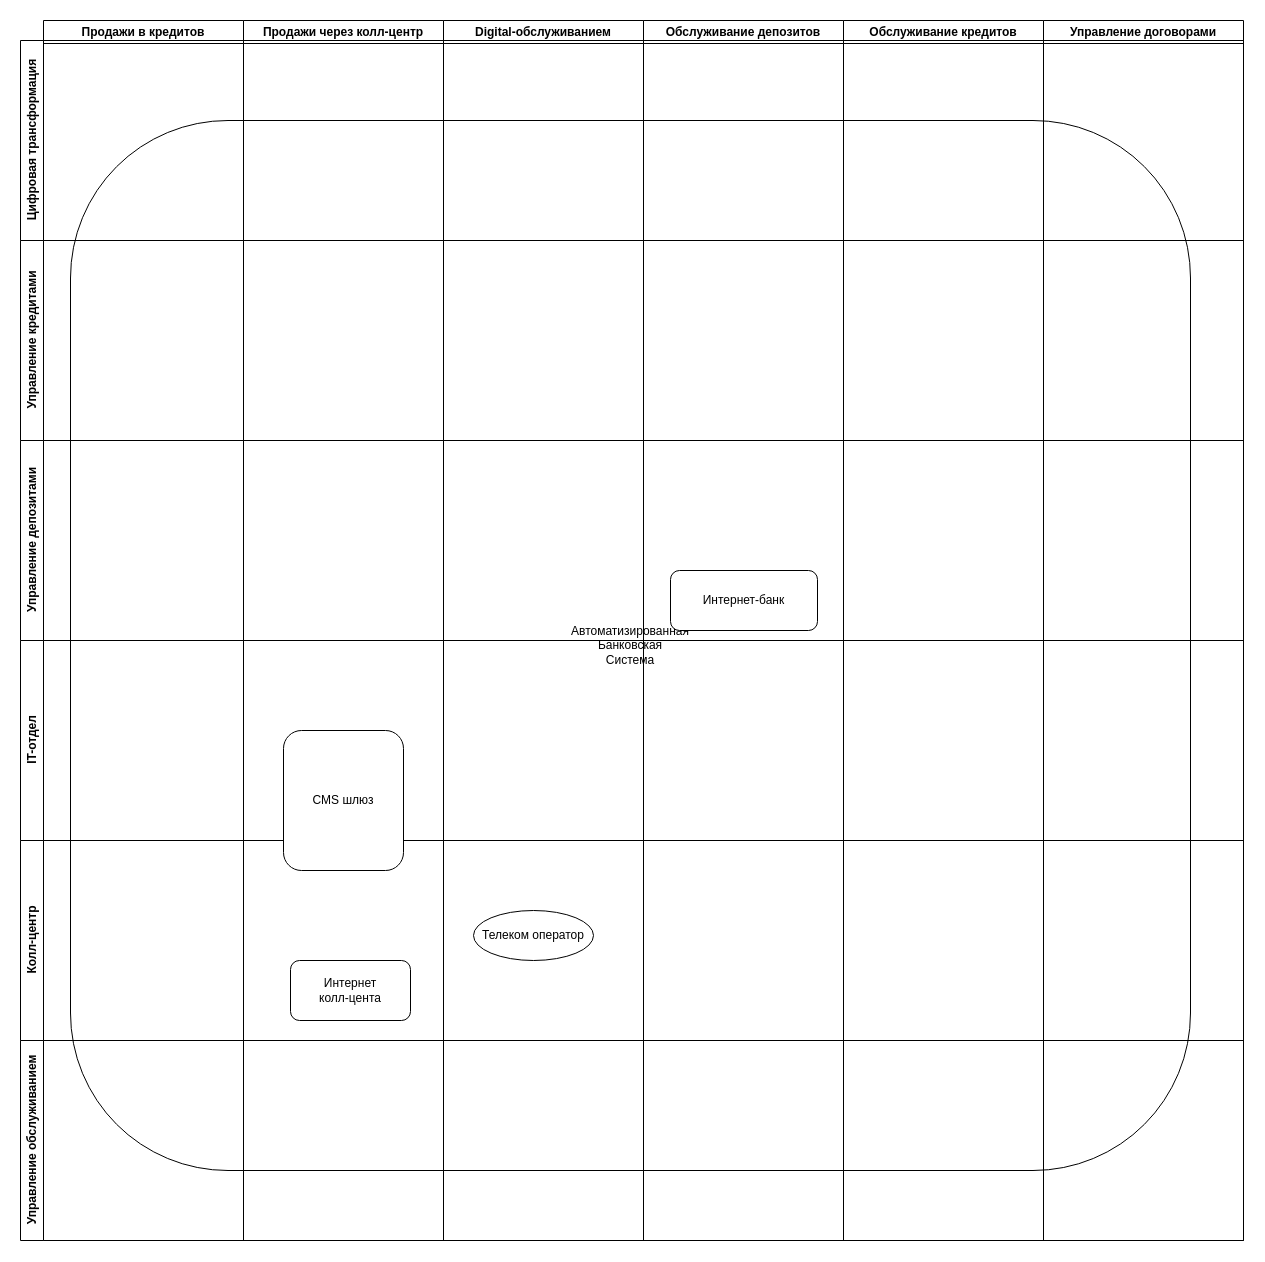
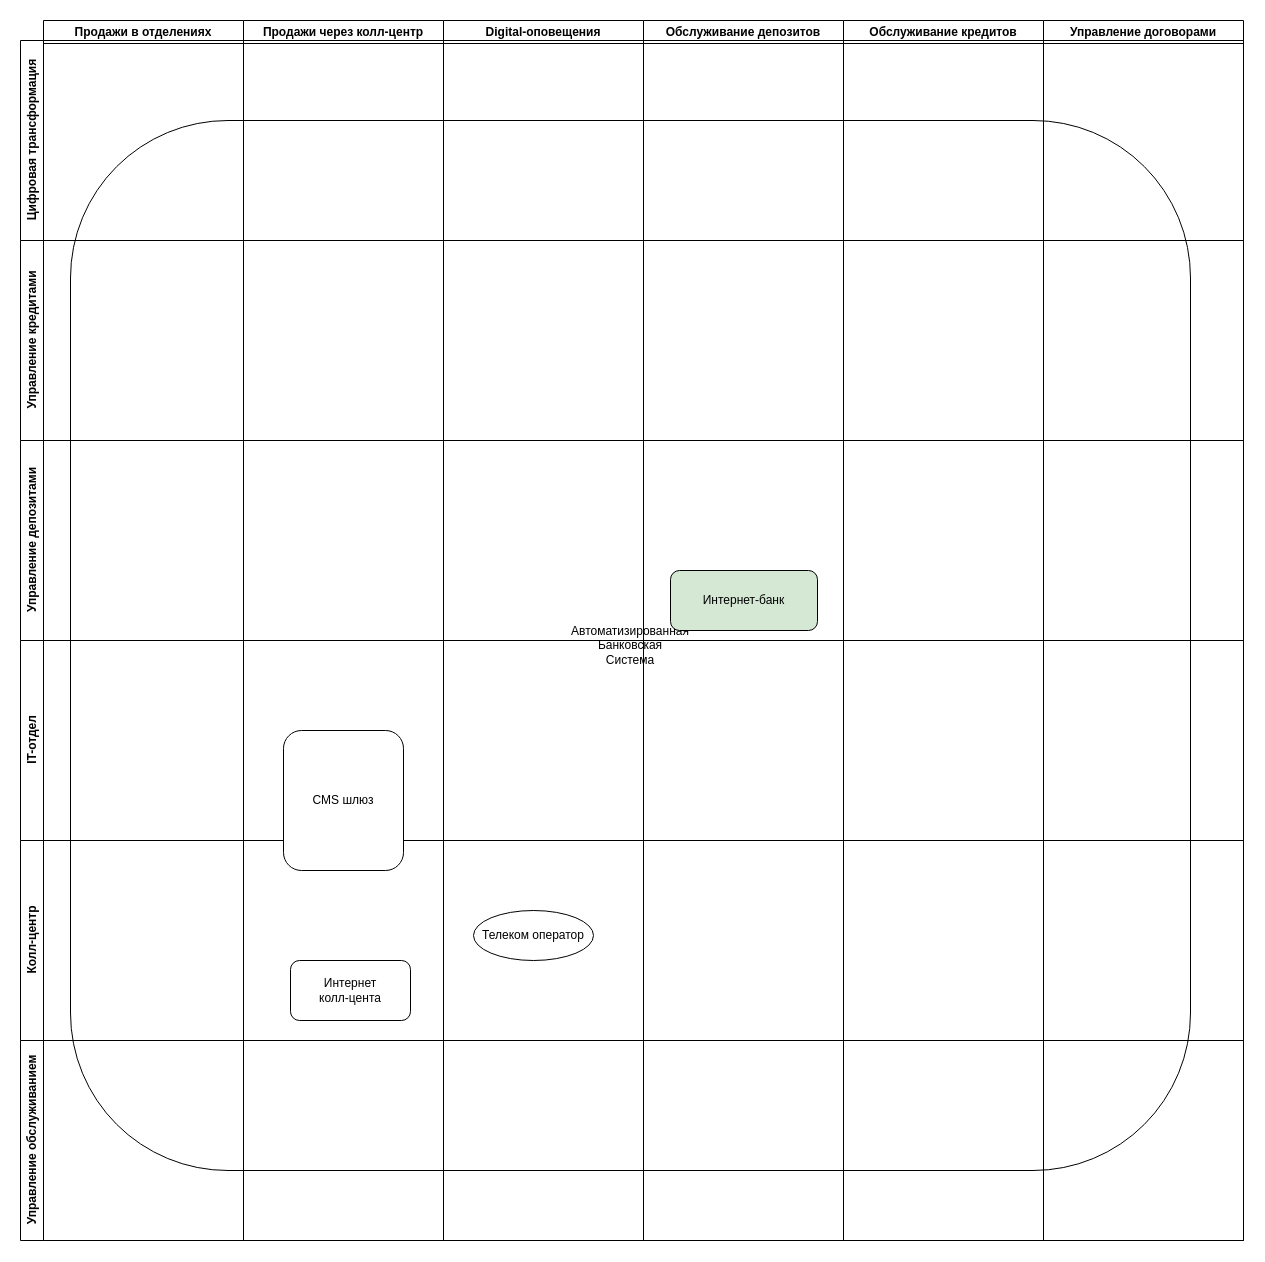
(144, 33) -> (144, 33)
(544, 33) -> (544, 33)
(744, 601) -> (744, 601)
